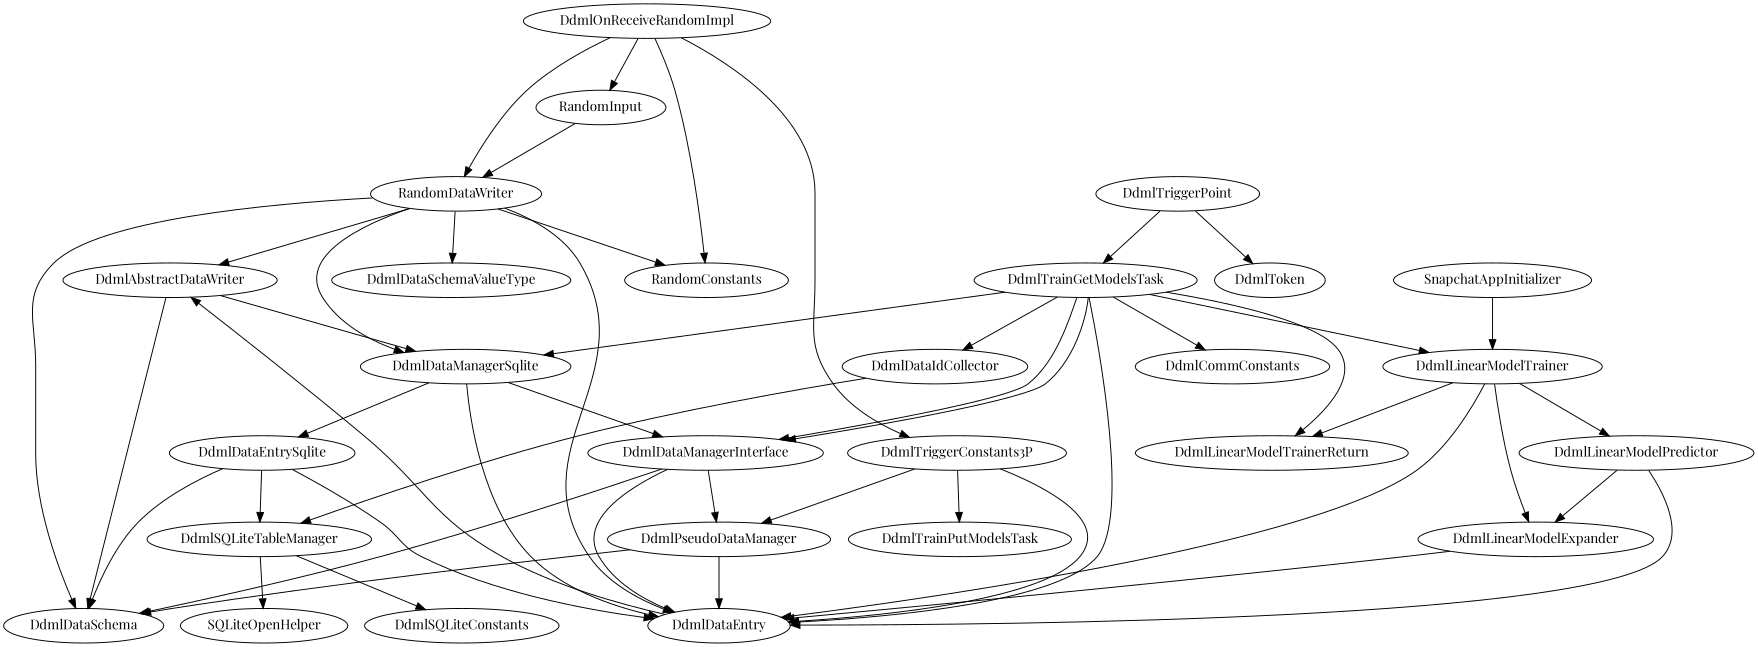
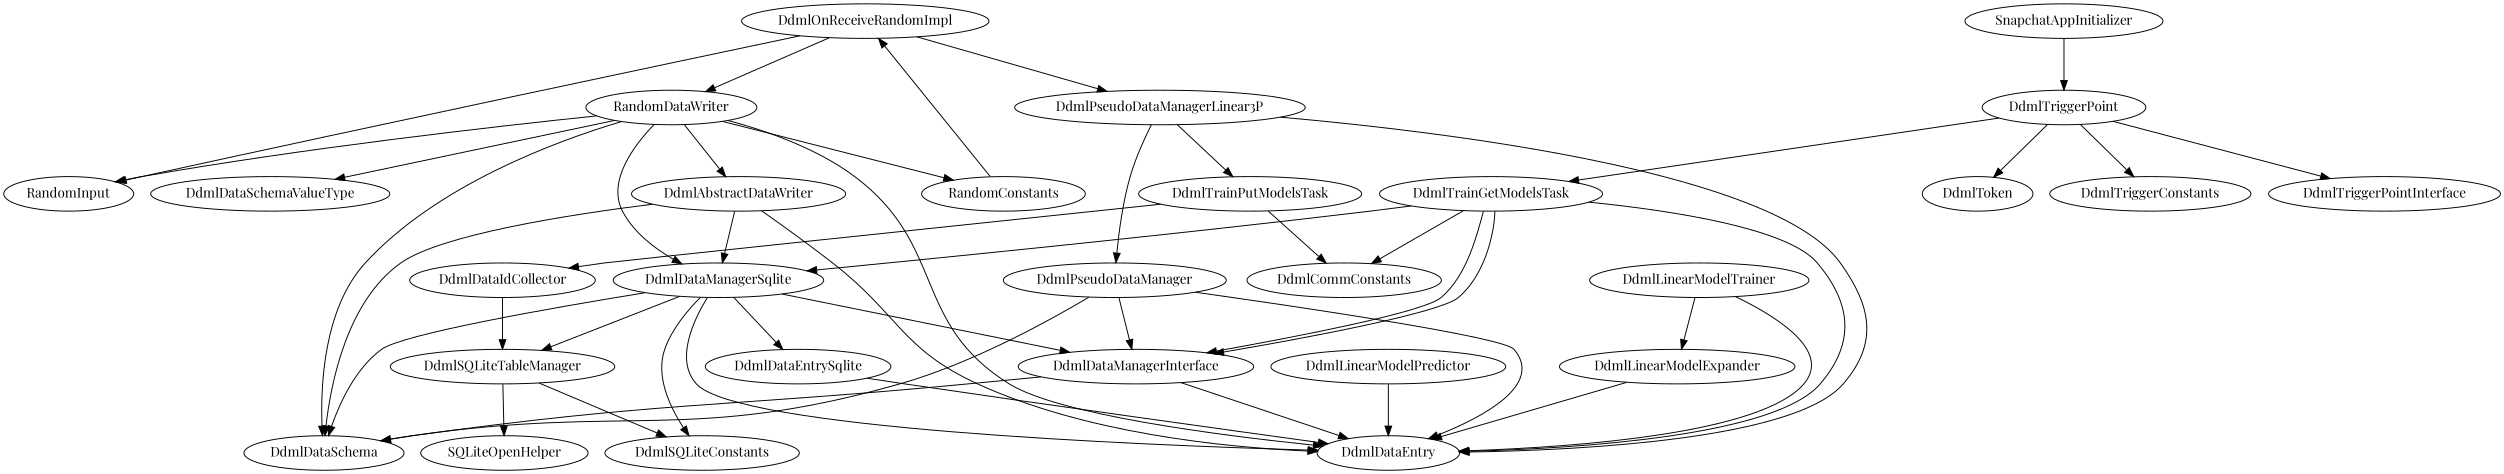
(688, 144) -> (938, 111)
(533, 148) -> (360, 144)
none -> (2150, 194)
none -> (2385, 194)
none -> (1293, 234)
(1244, 314) -> none
(1493, 319) -> (2064, 60)
(1014, 321) -> (870, 235)
none -> (662, 359)
(1560, 407) -> none
(957, 453) -> (1160, 107)
(1272, 453) -> none
(261, 491) -> (615, 322)
(712, 491) -> (1124, 319)
(1590, 493) -> none
(426, 497) -> (991, 390)
(142, 519) -> (466, 325)
